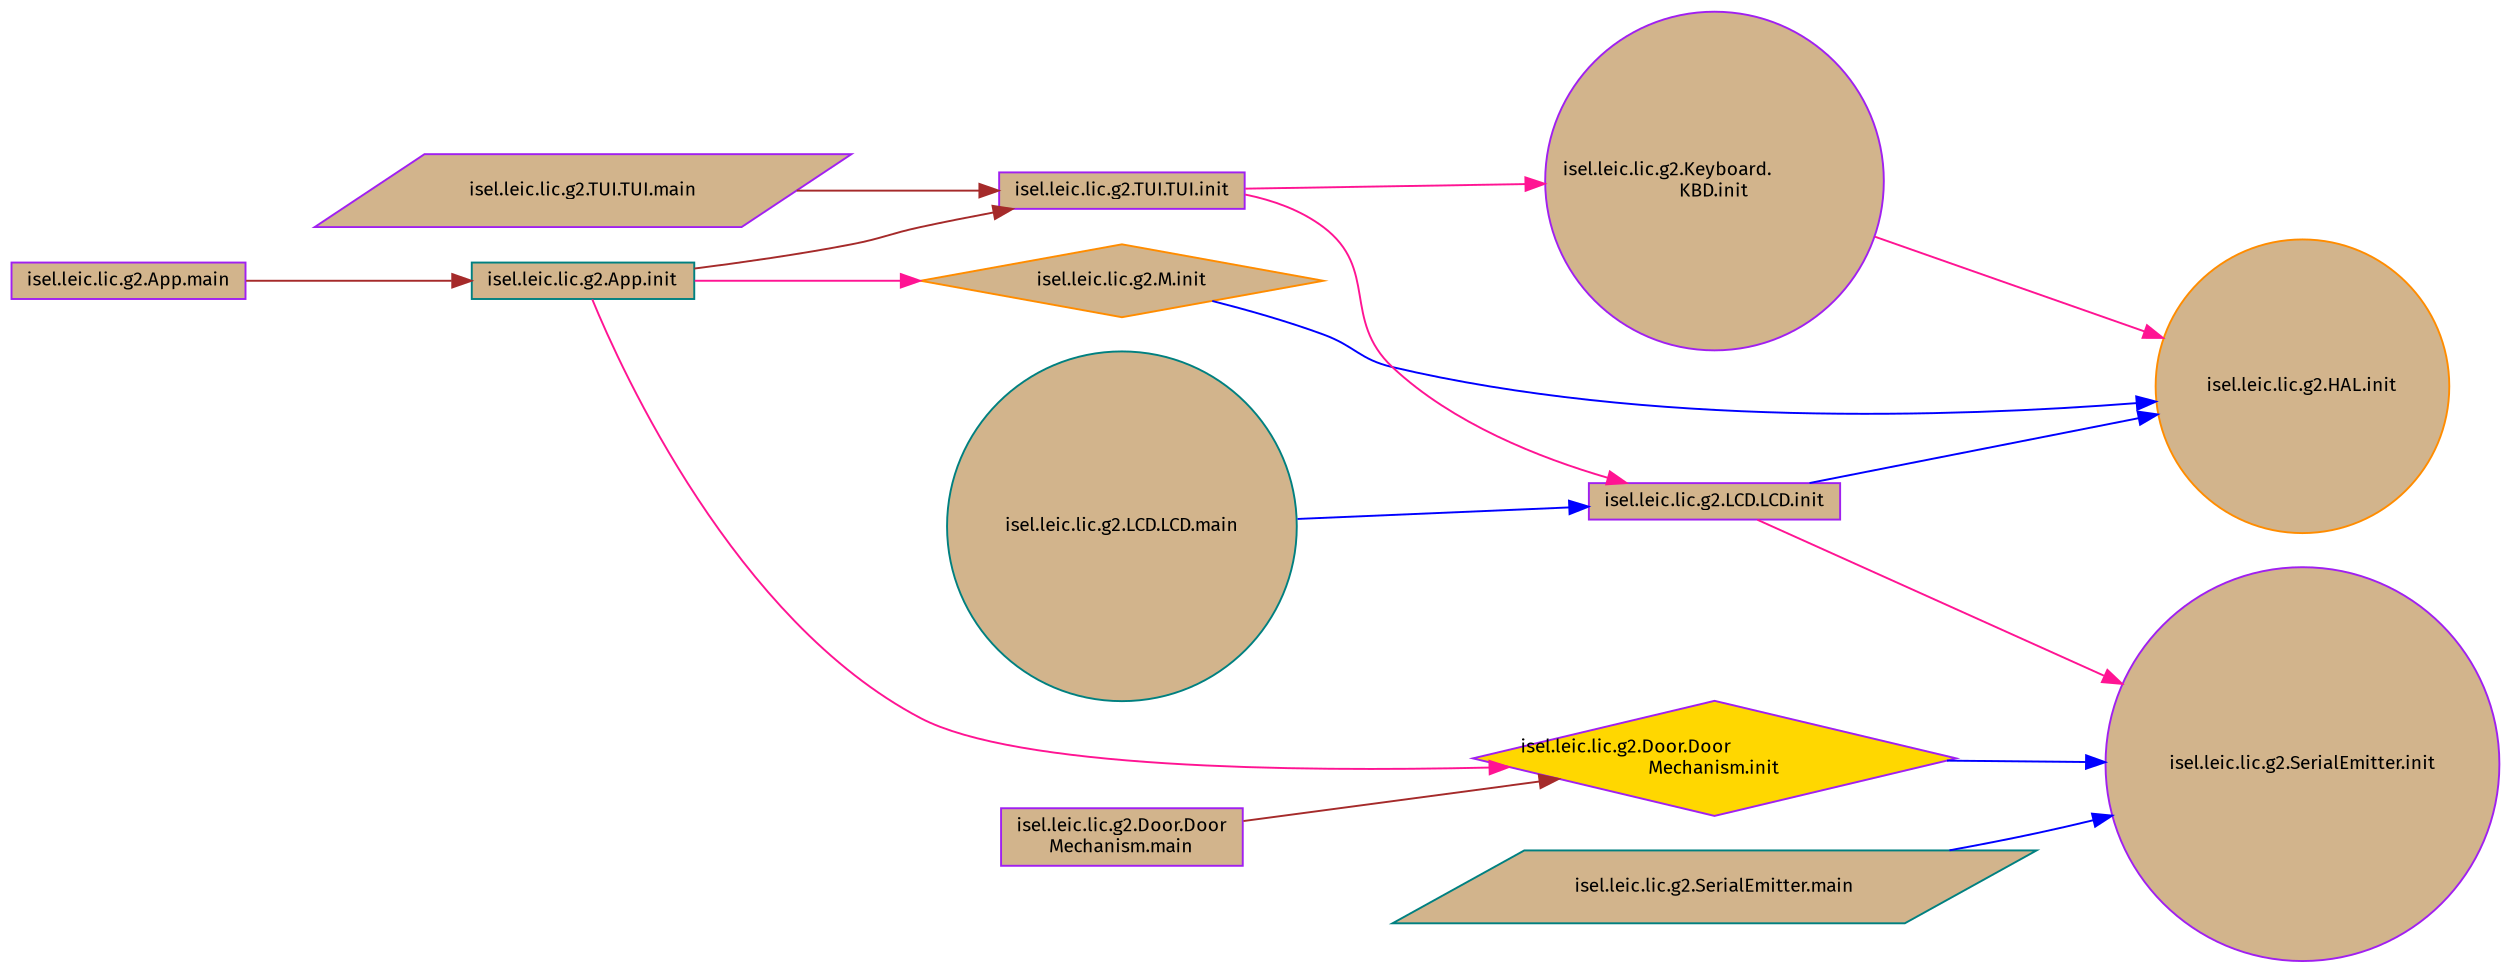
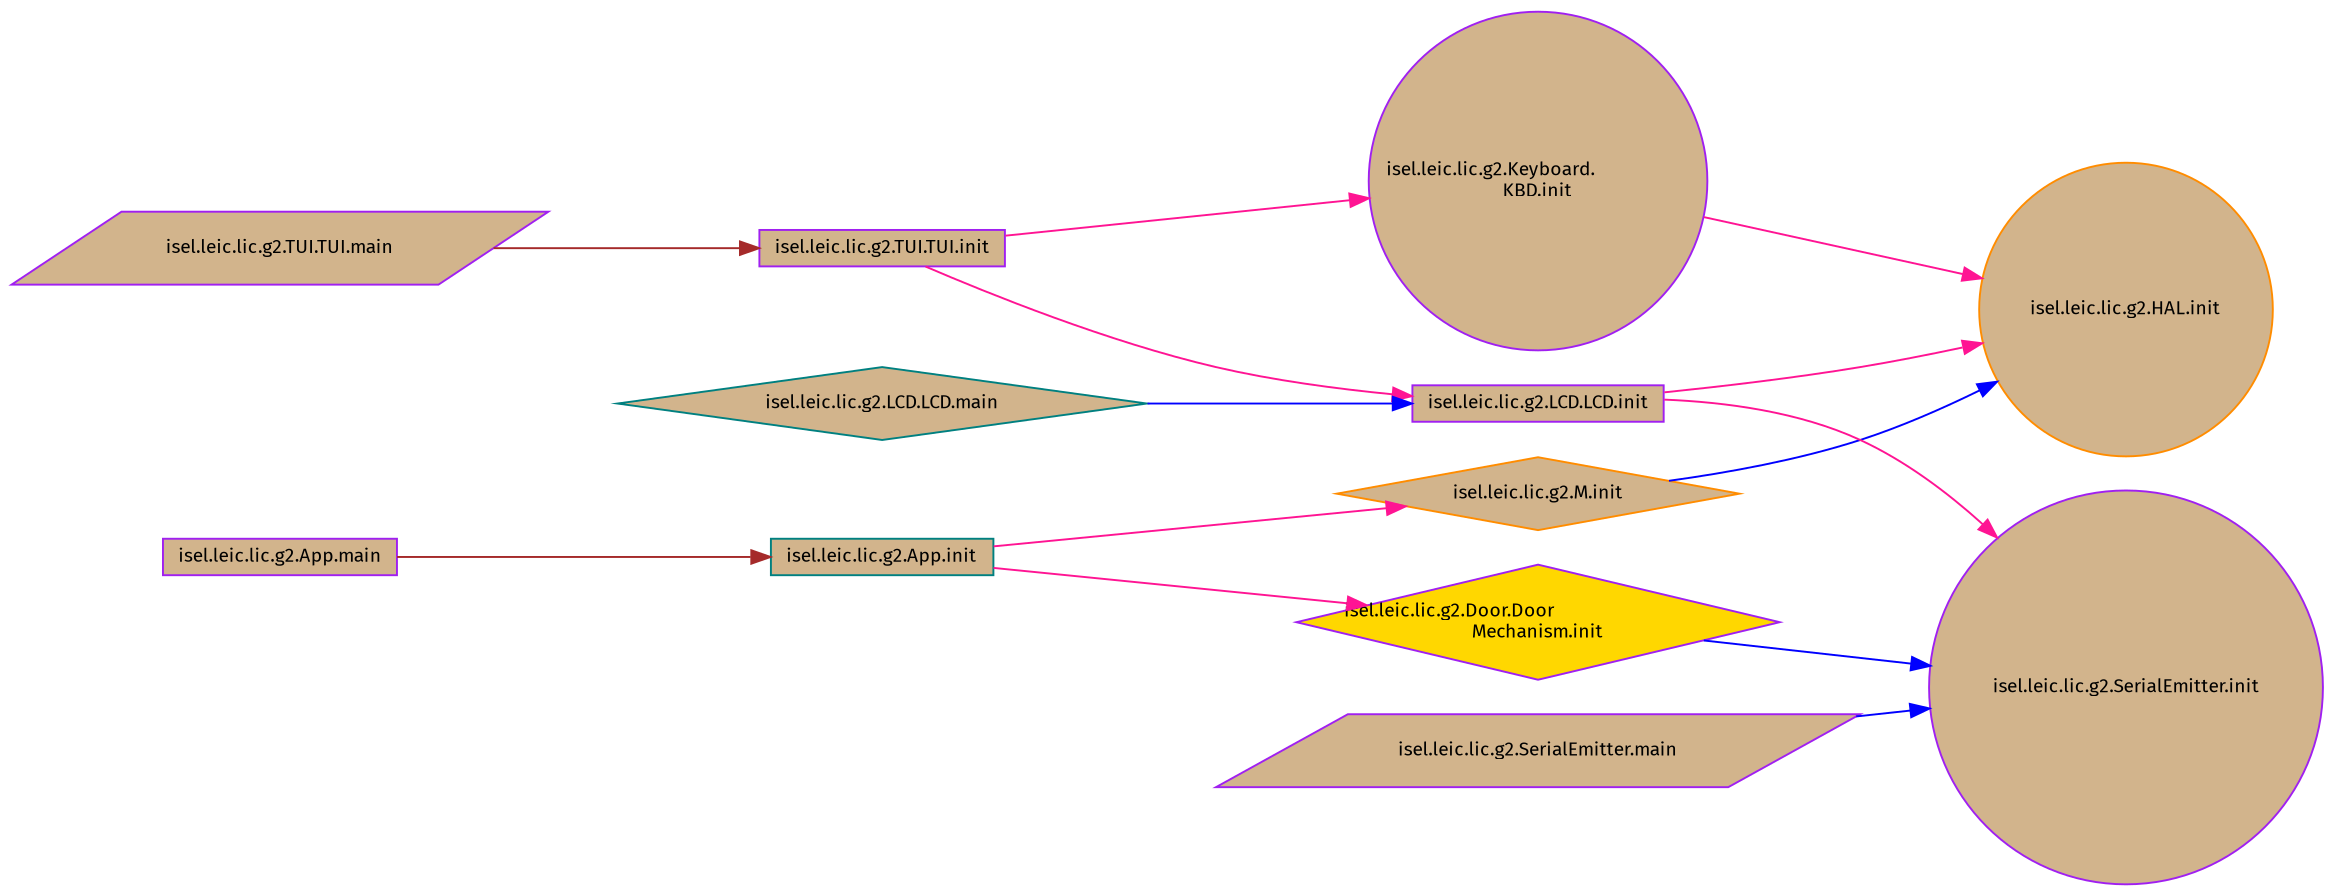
(845, 246) -> none
(1974, 451) -> (1814, 374)
(1122, 526) -> (882, 404)
(1122, 837) -> none
(1715, 887) -> (1538, 751)
